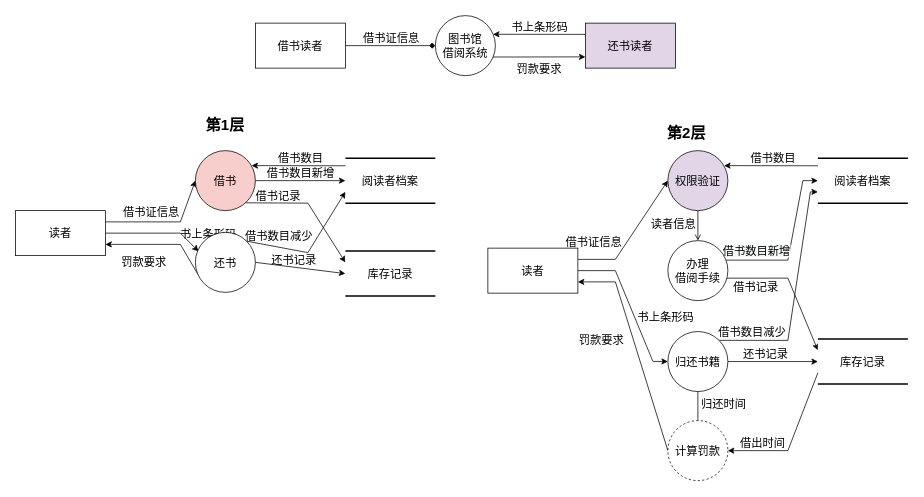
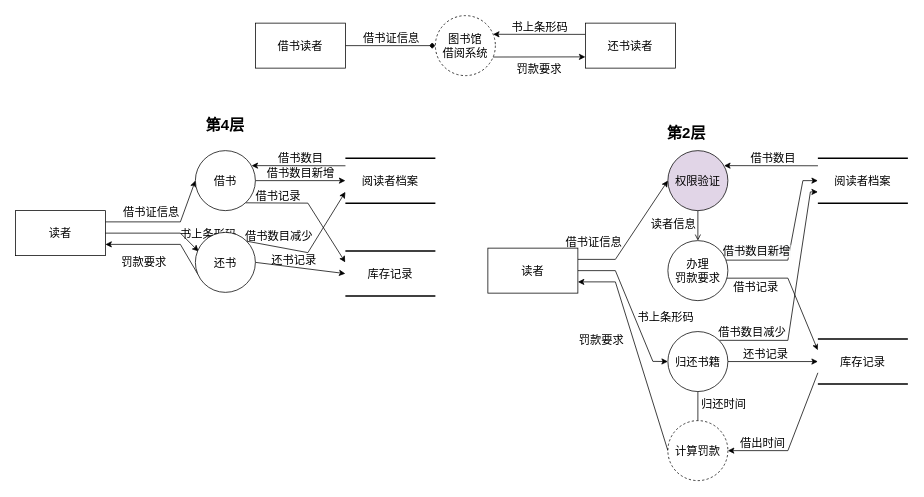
(465, 45) -> (465, 45)
(630, 45) -> (630, 45)
(225, 124) -> (225, 124)
(225, 180) -> (225, 180)
(698, 270) -> (698, 270)
